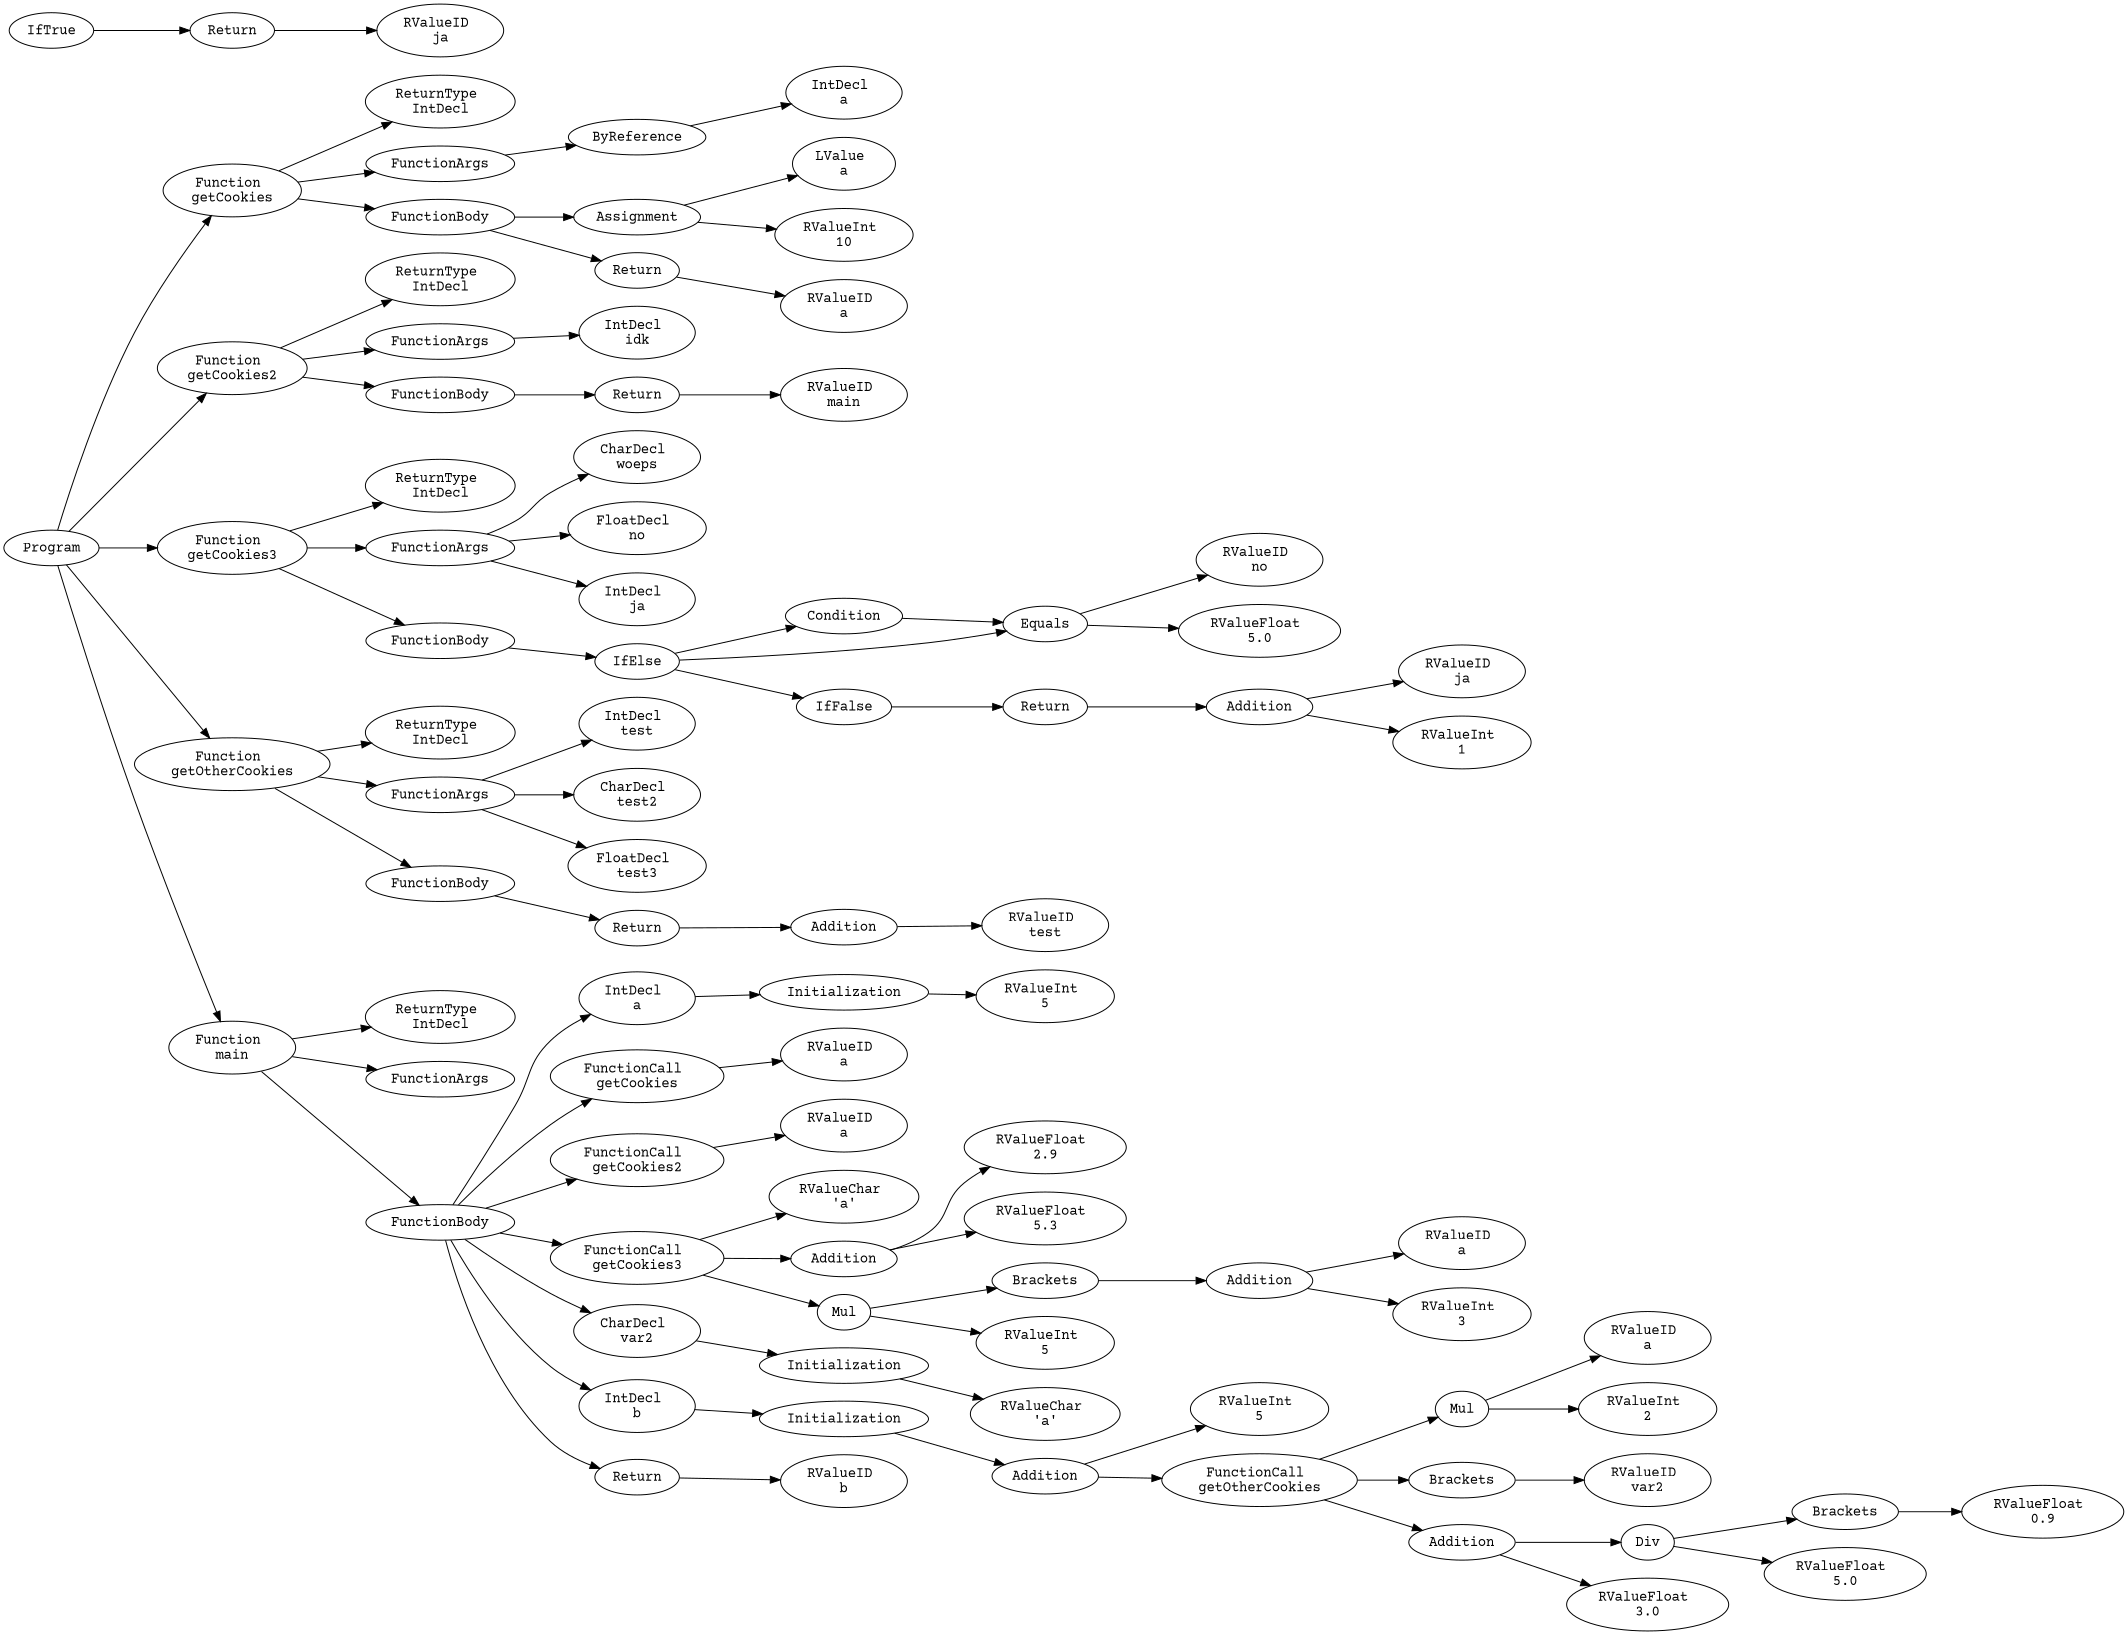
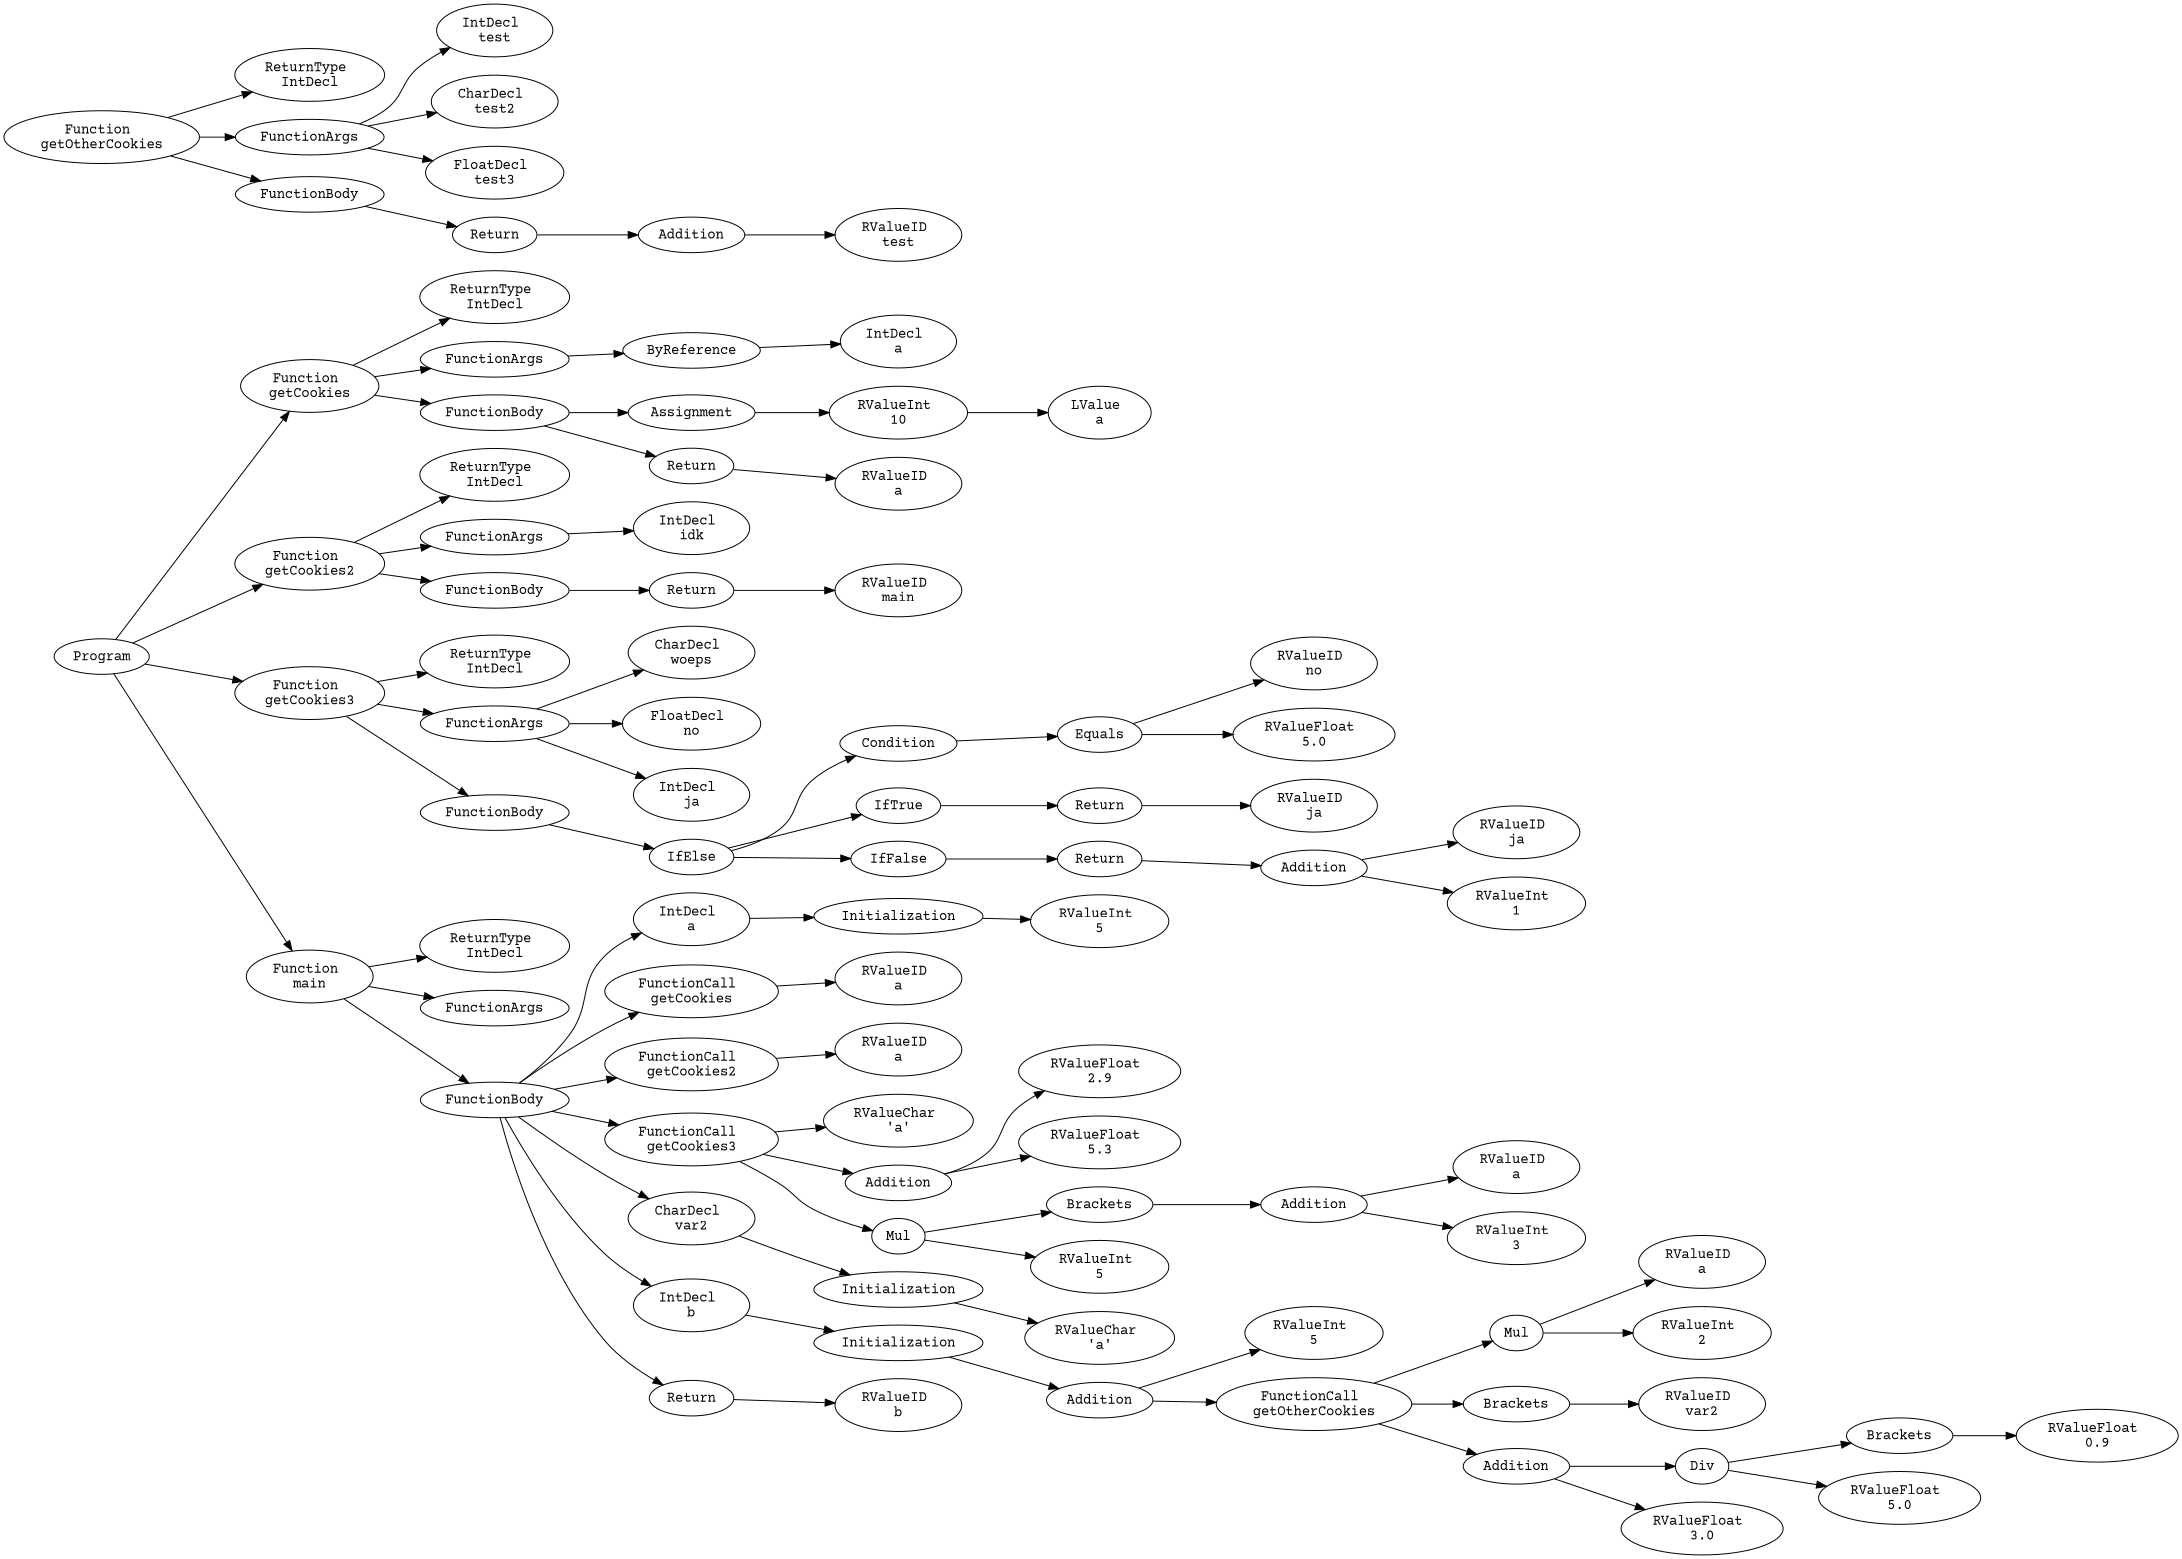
(736, 192) -> (1003, 413)
(135, 648) -> none
(838, 651) -> (790, 833)
